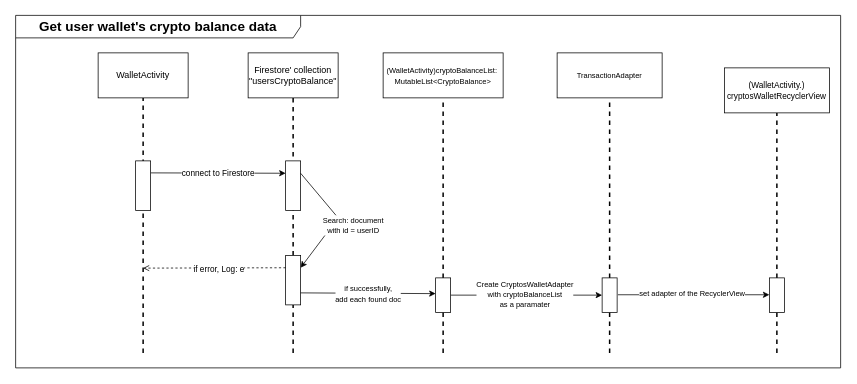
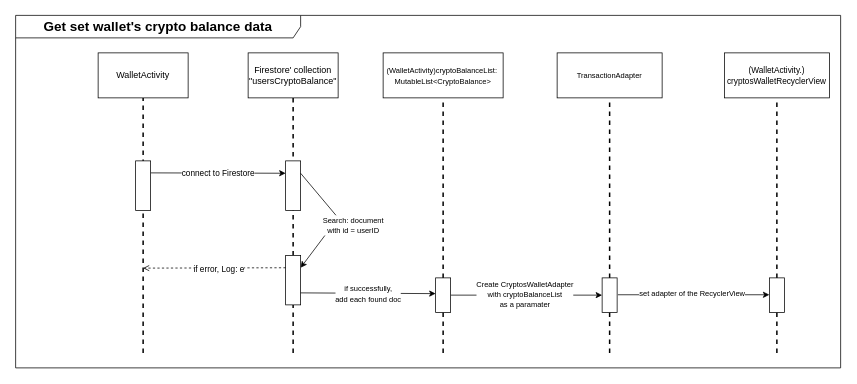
(158, 27) -> (158, 27)
(777, 90) -> (777, 75)
